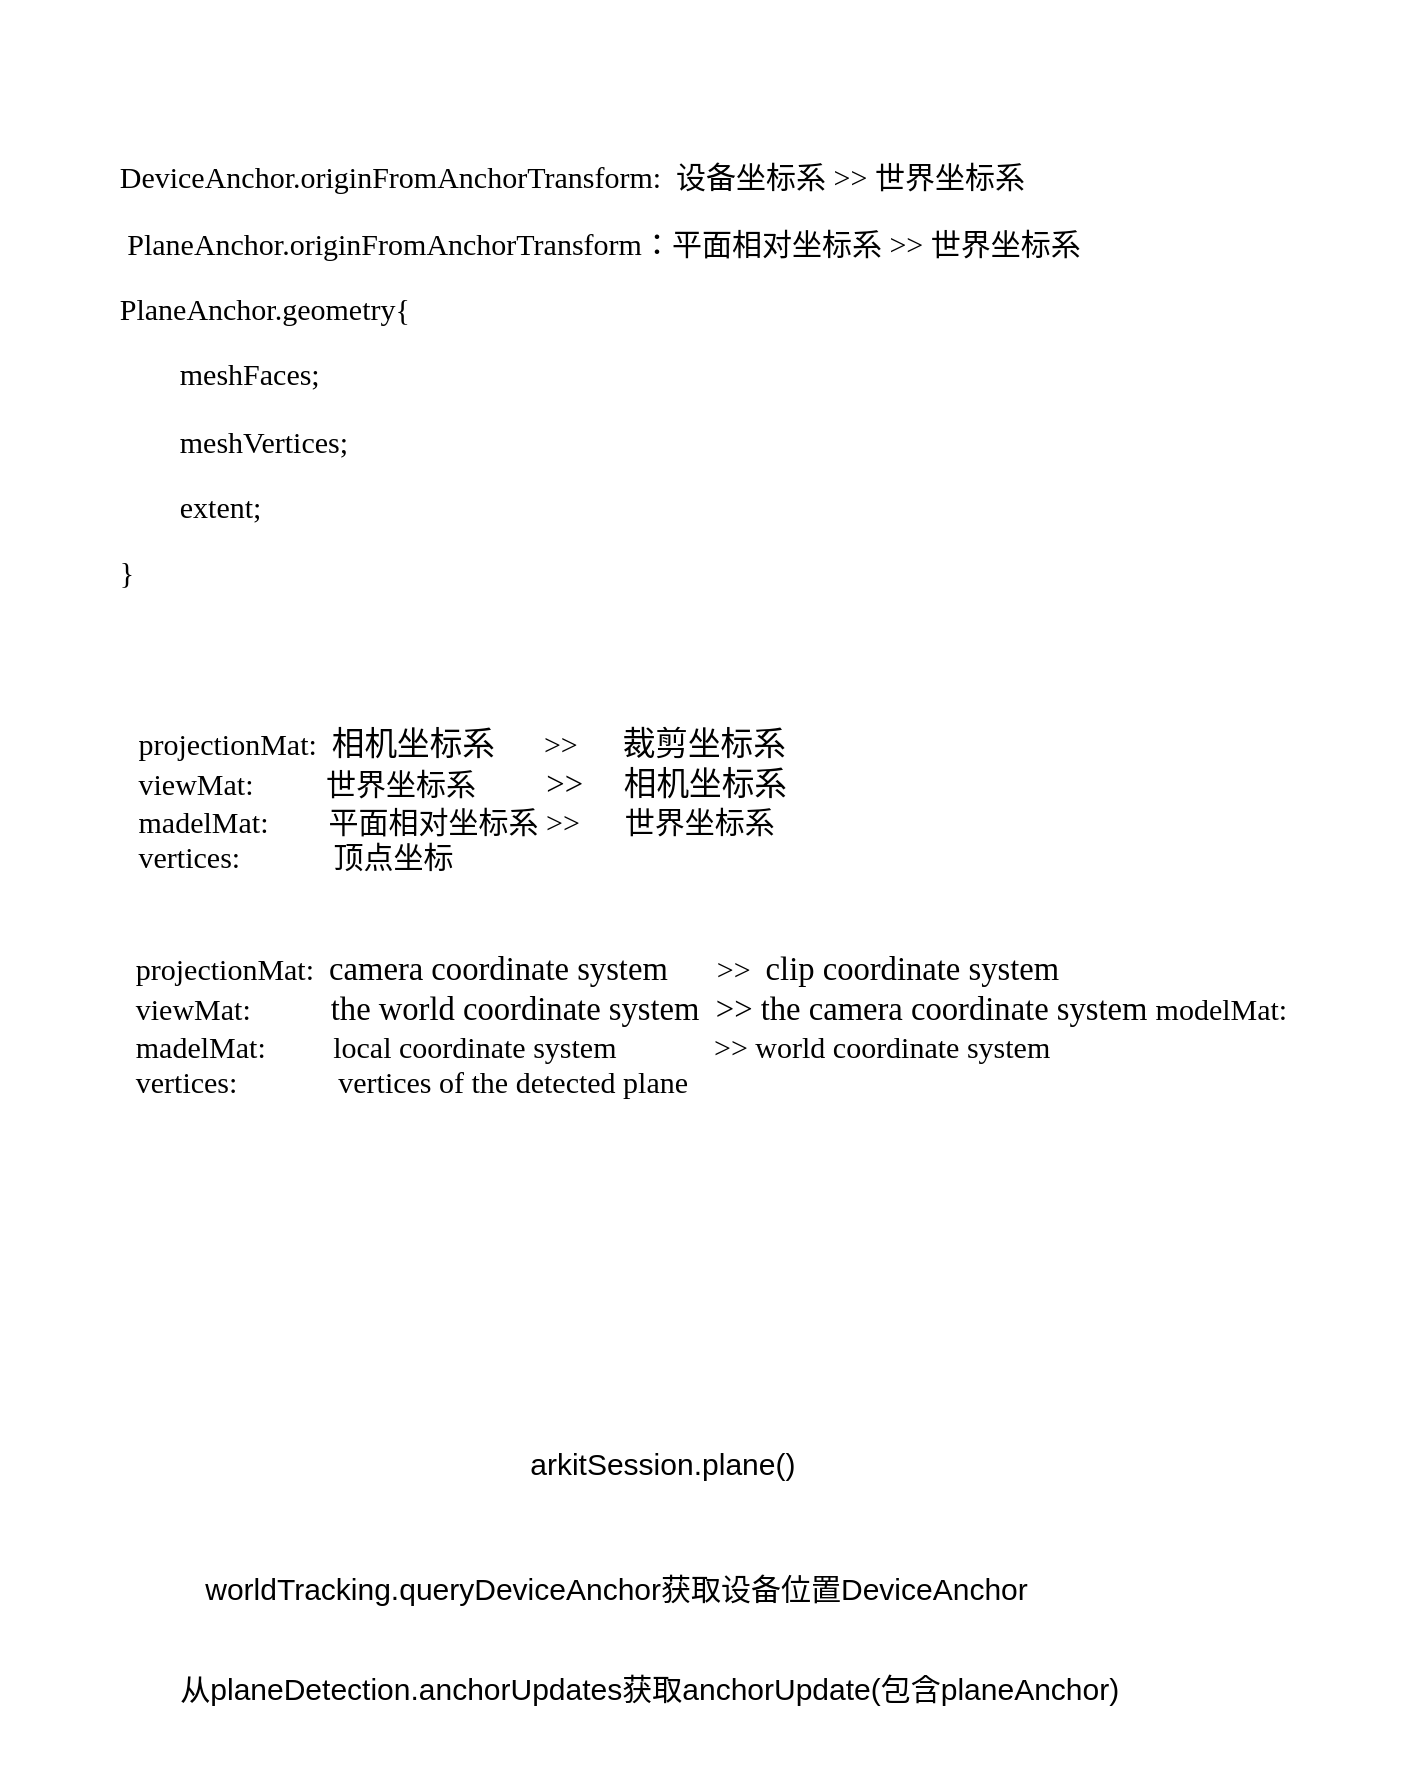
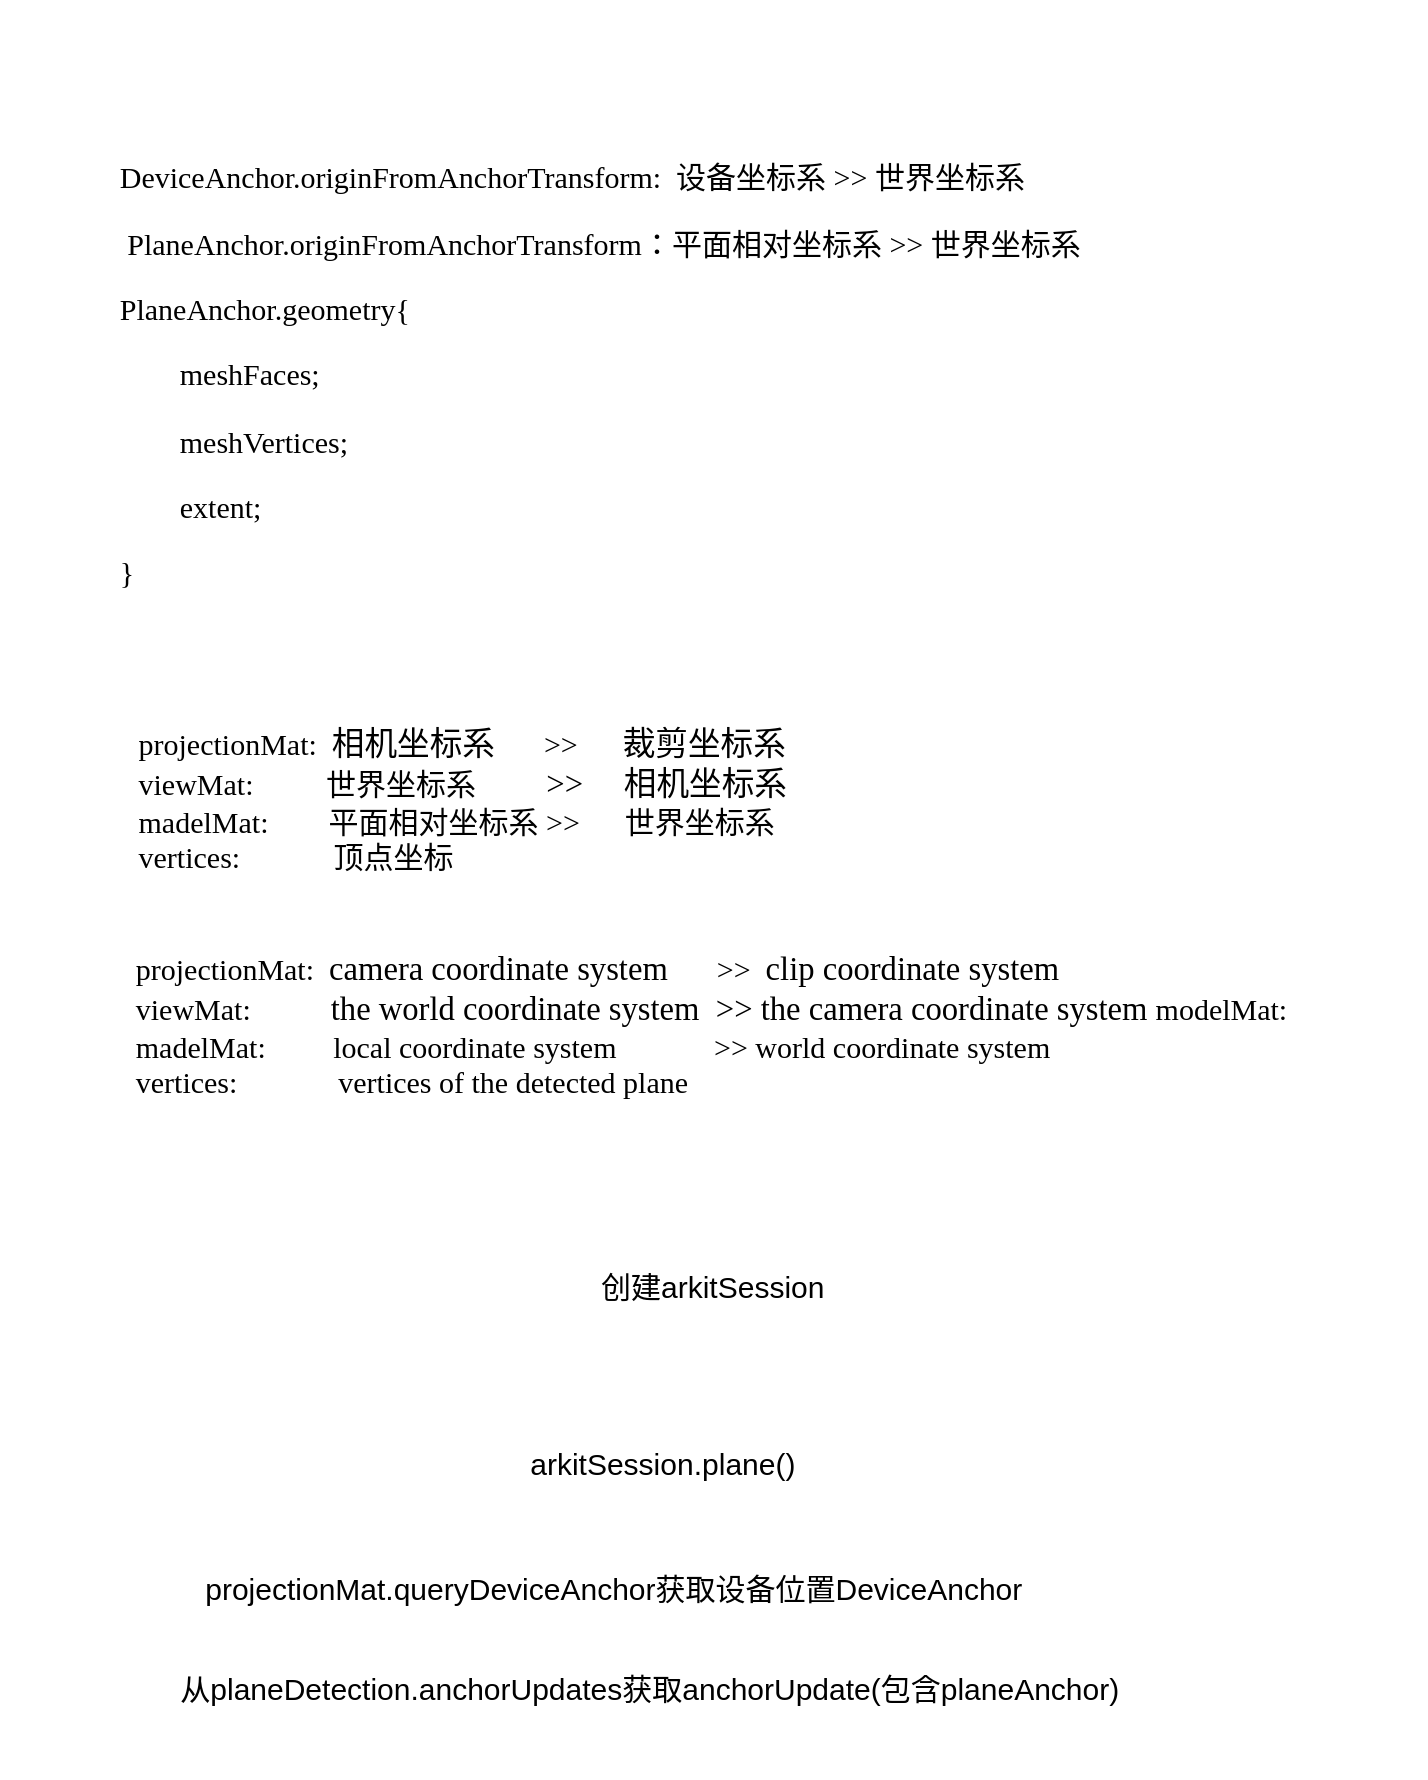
none -> (714, 1289)
(638, 1587) -> (642, 1587)
